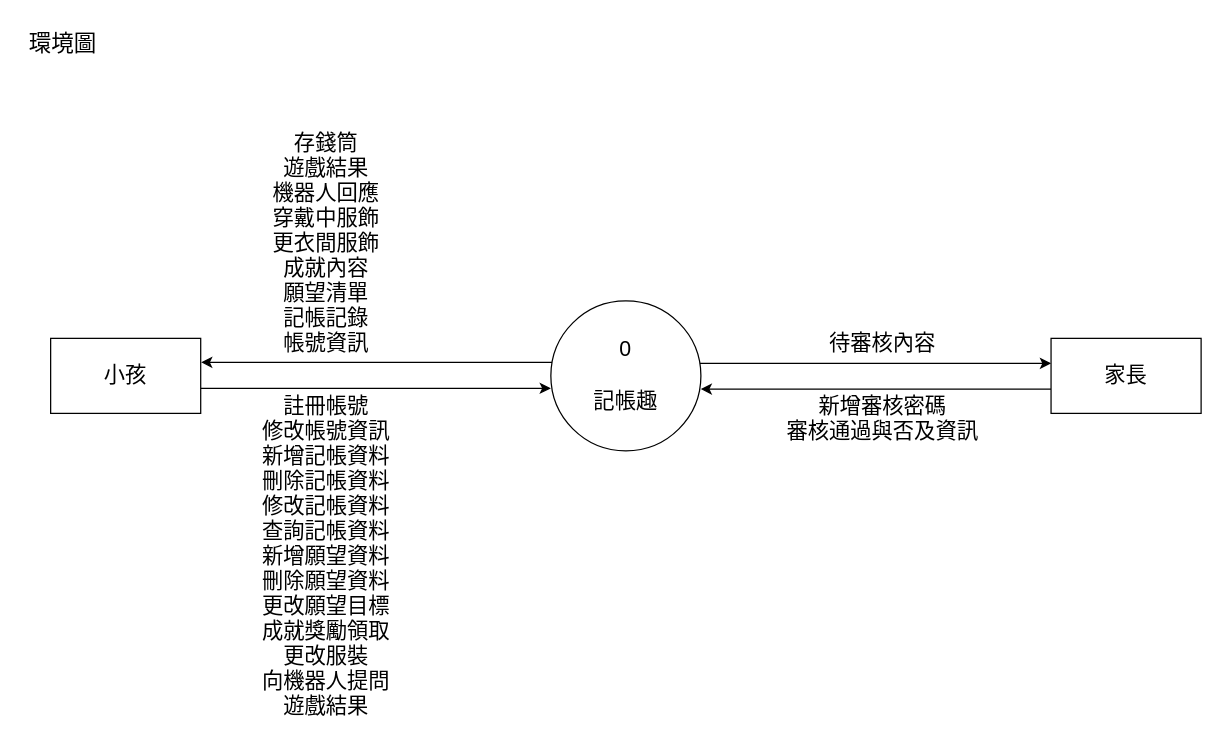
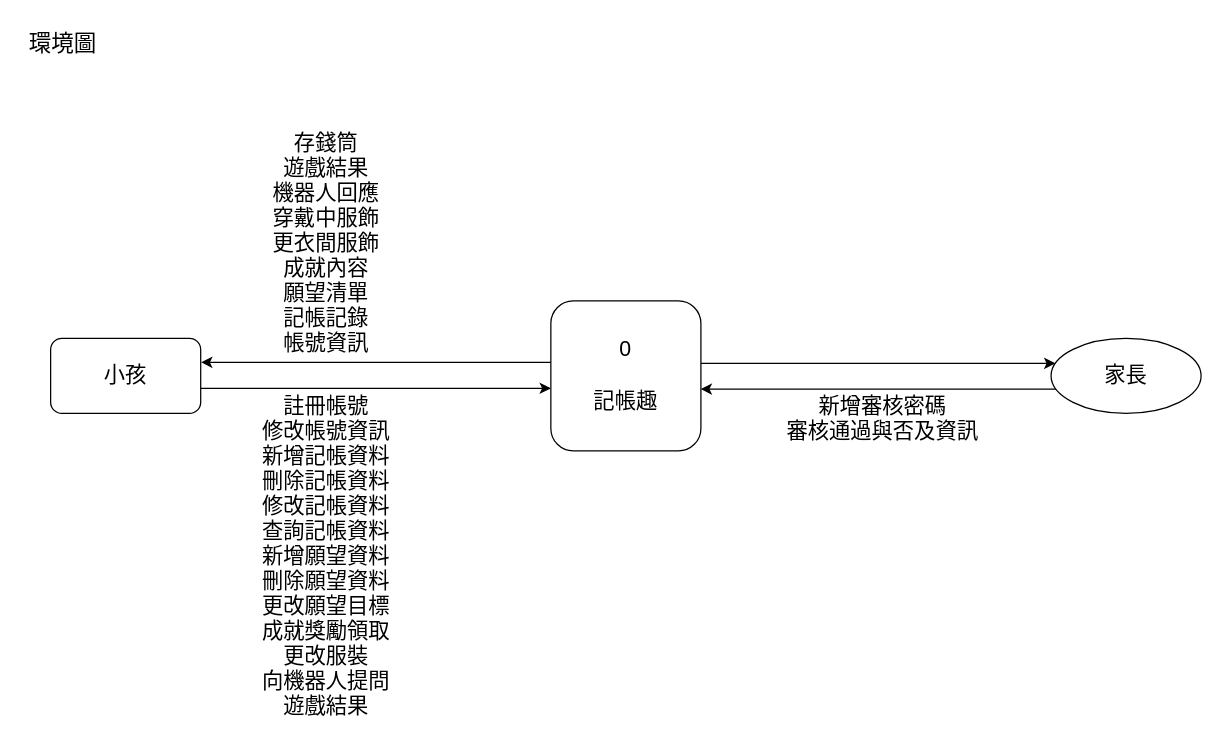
(882, 344) -> none
(126, 376) -> (126, 376)
(626, 376) -> (626, 376)
(1126, 376) -> (1126, 376)
